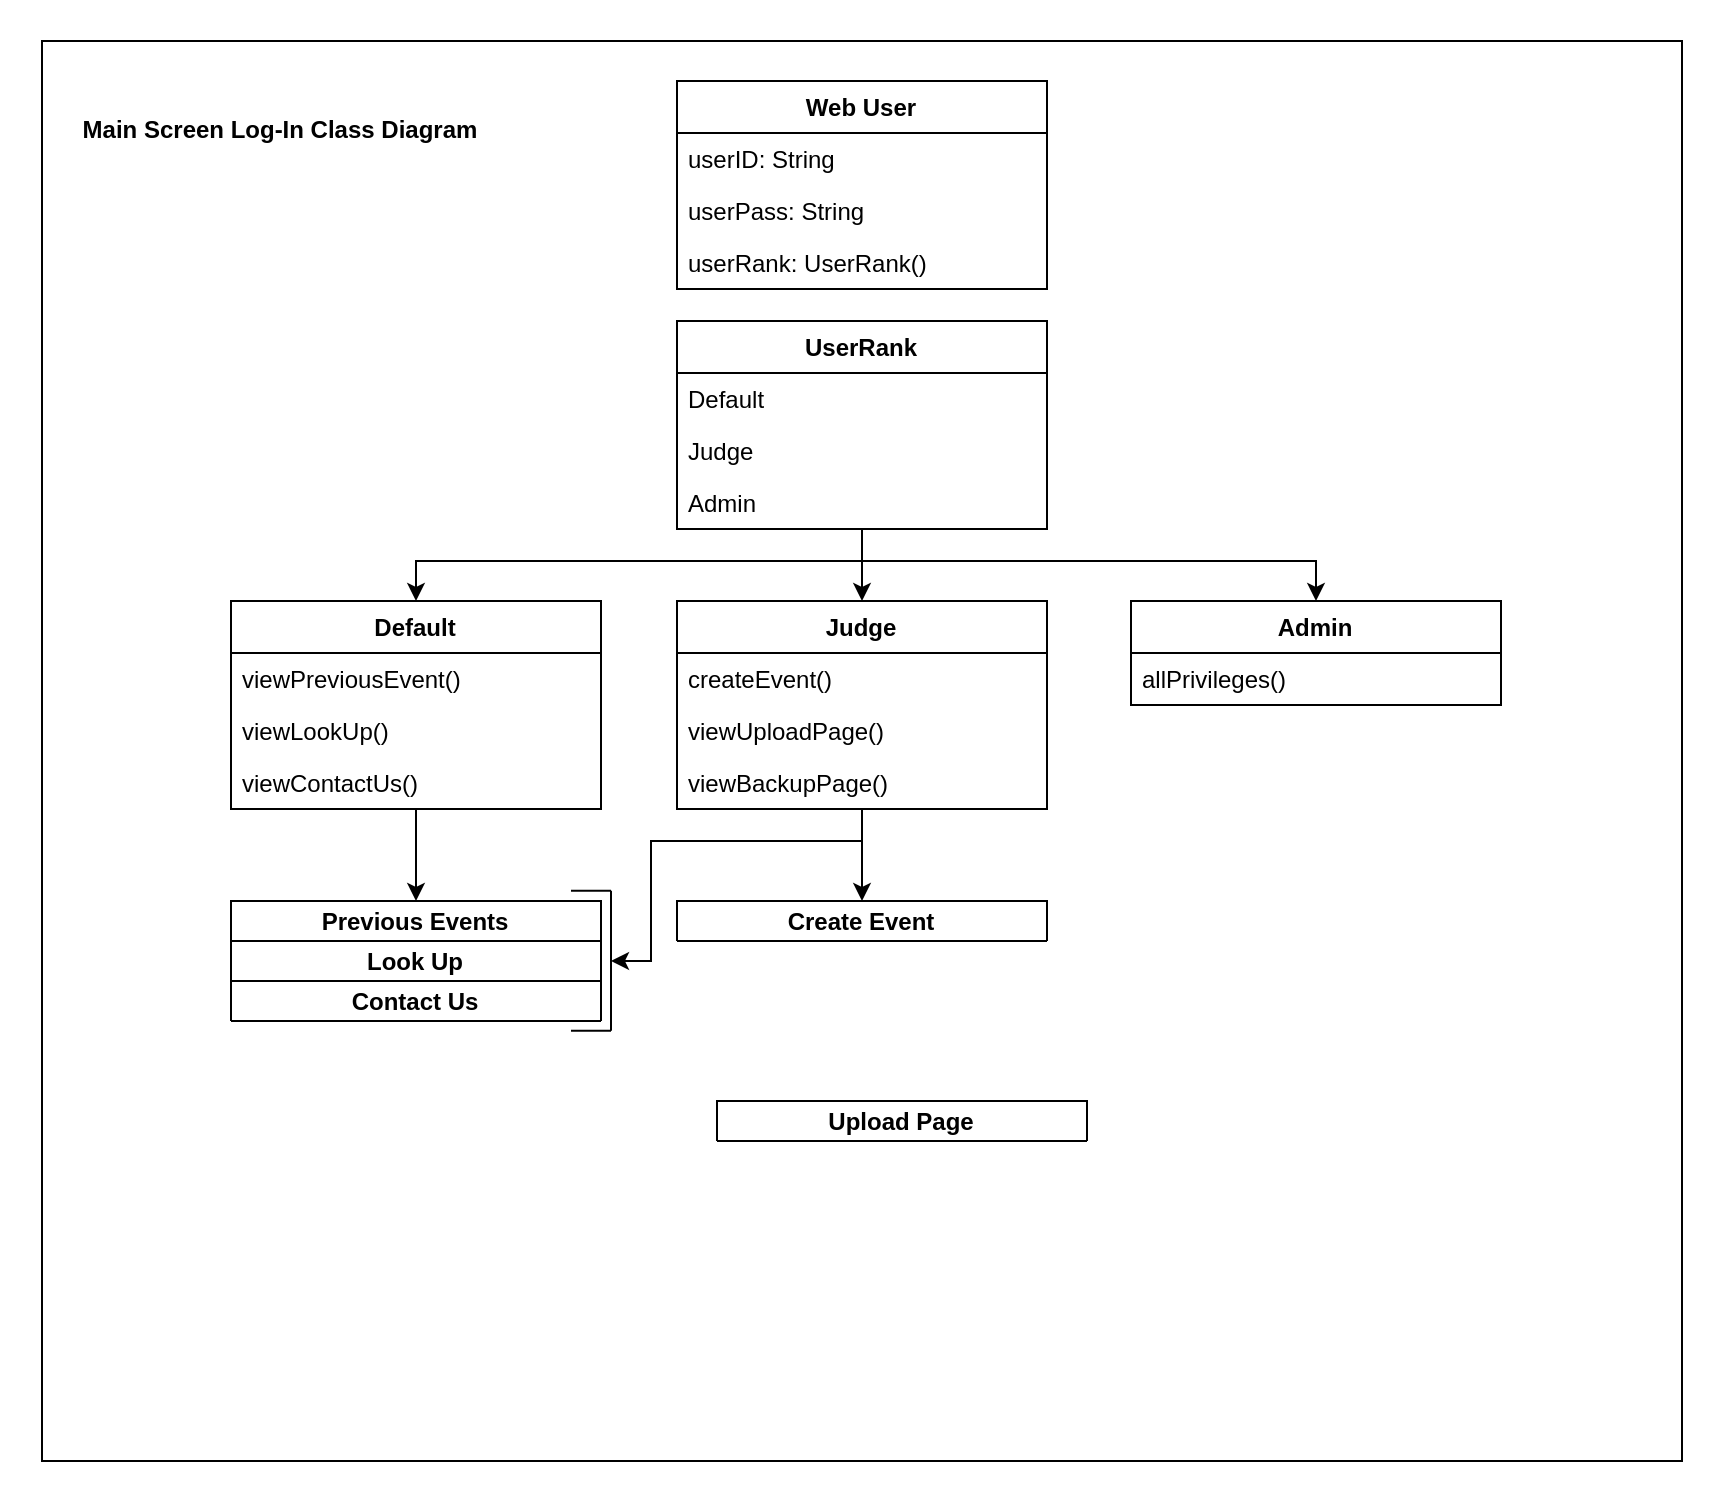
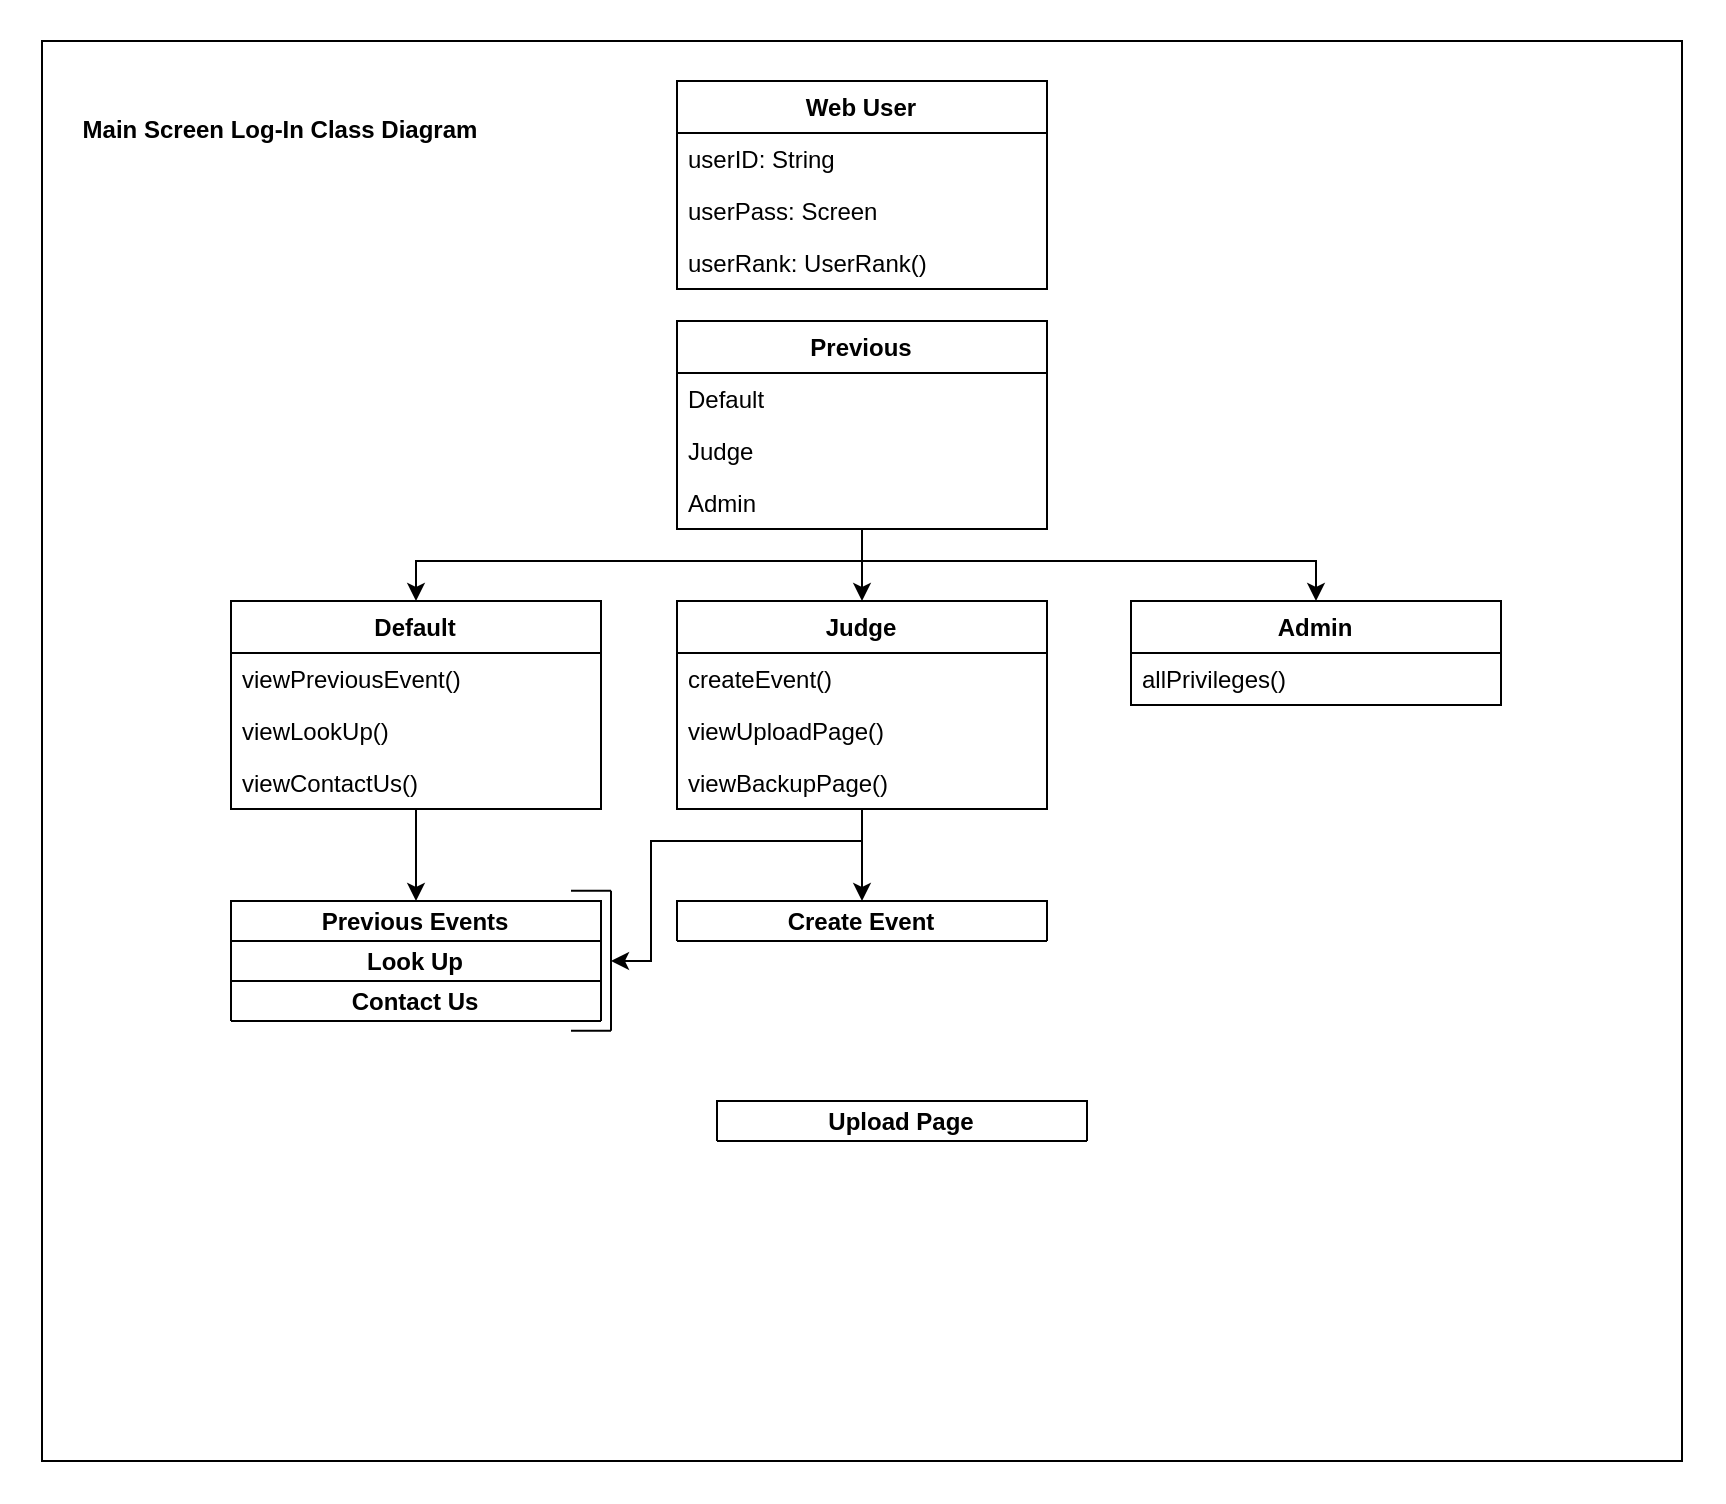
(786, 212) -> (789, 212)
(861, 348) -> (861, 348)
